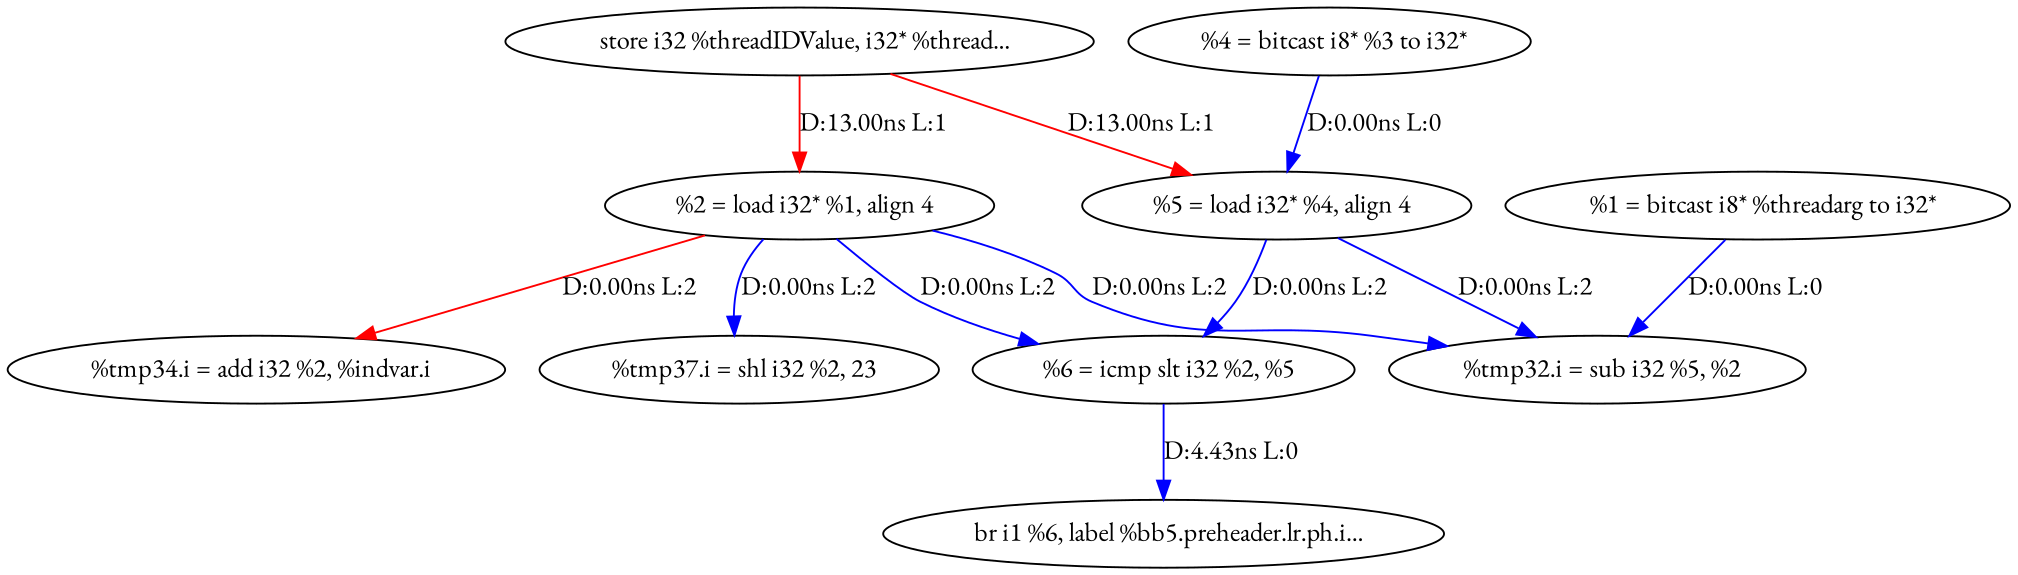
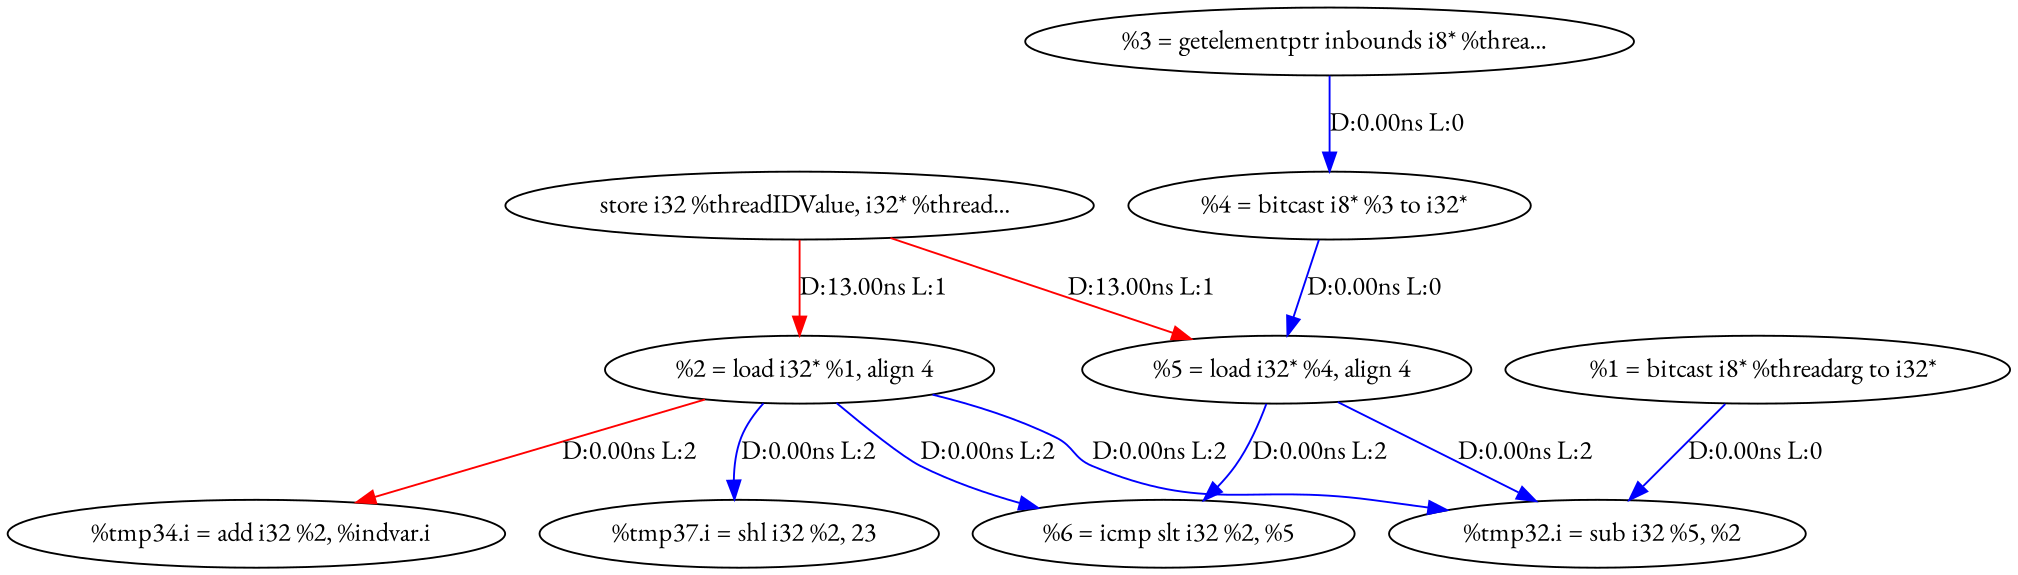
none -> (1330, 41)
(1164, 534) -> none
